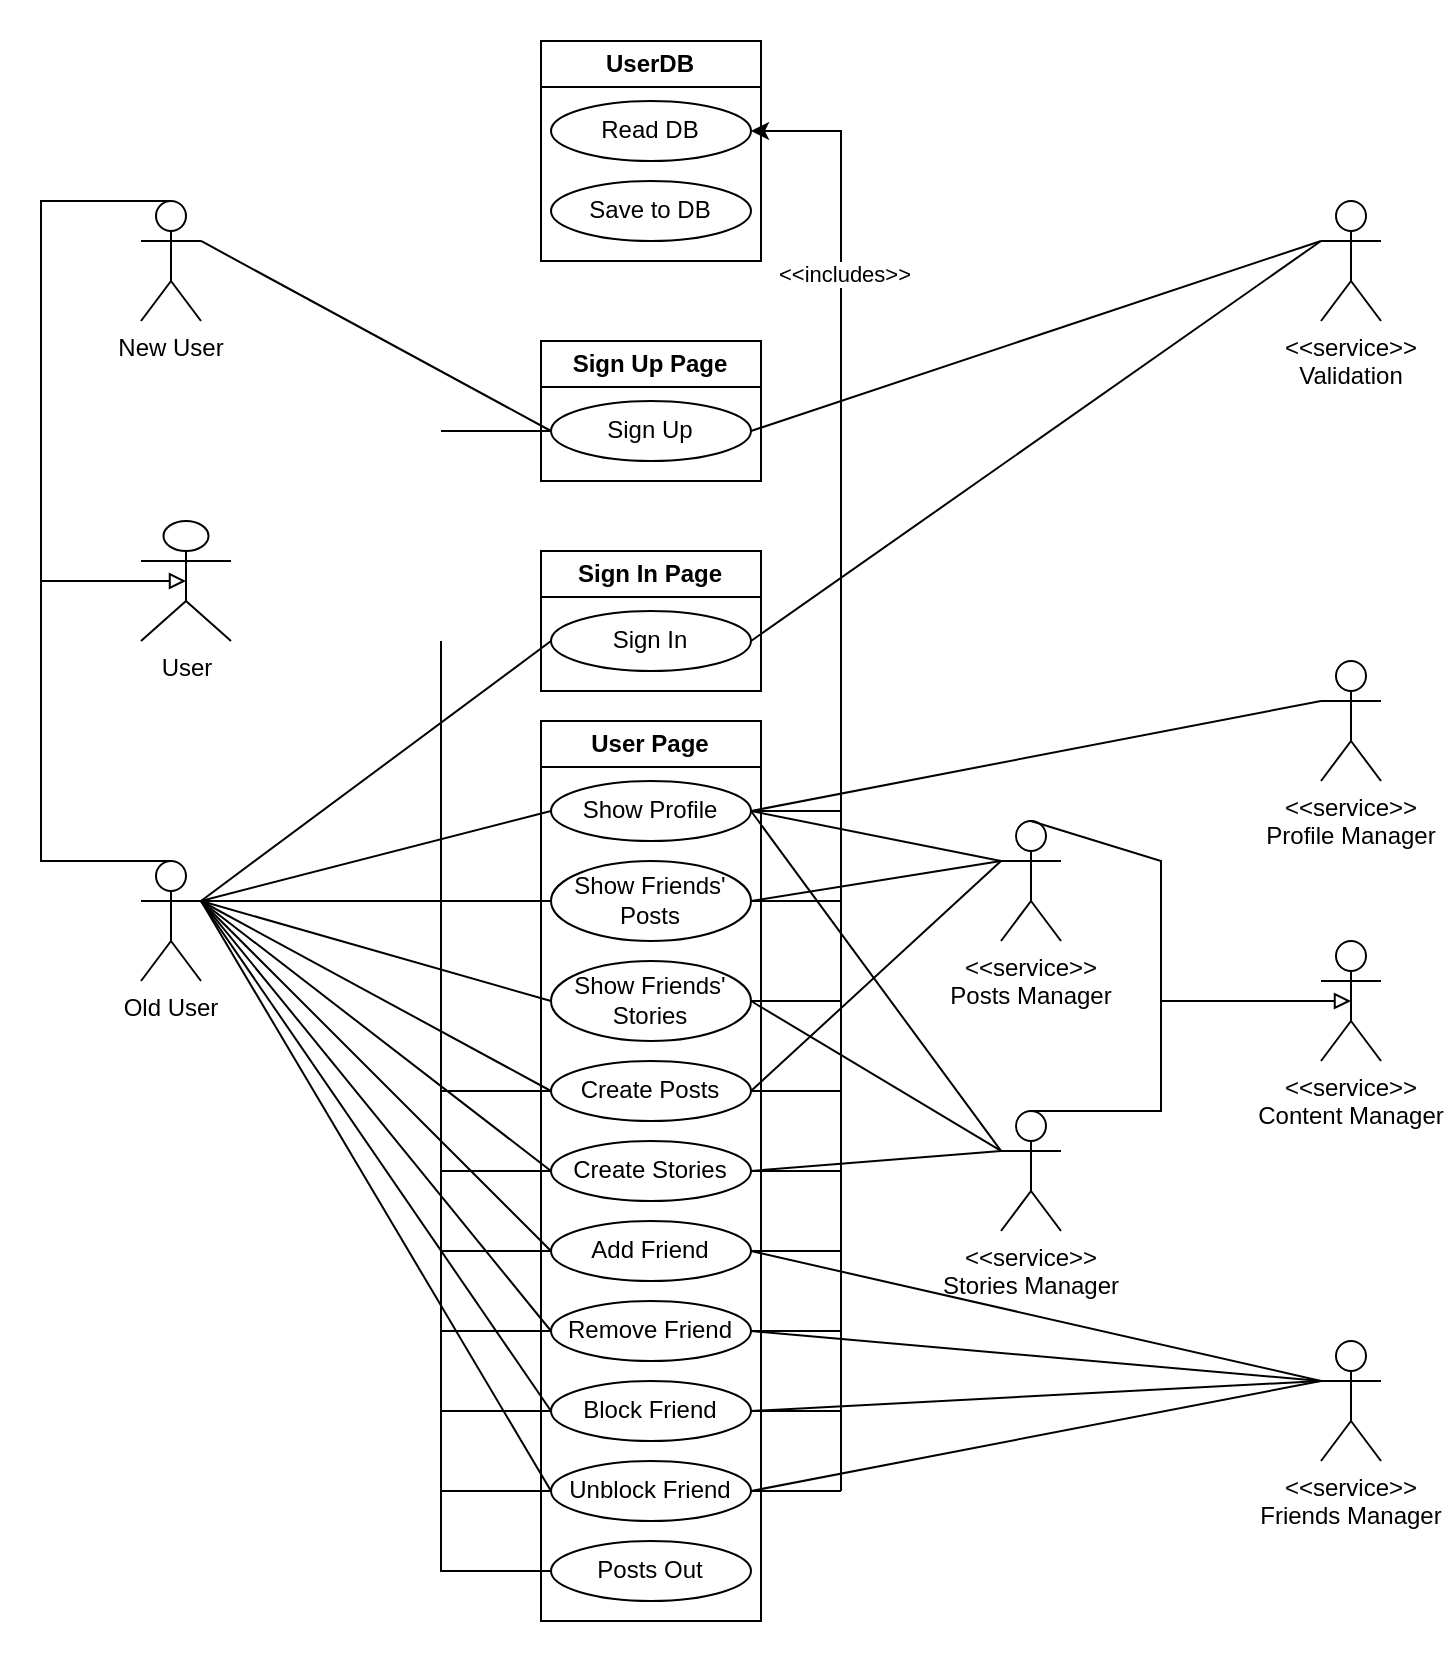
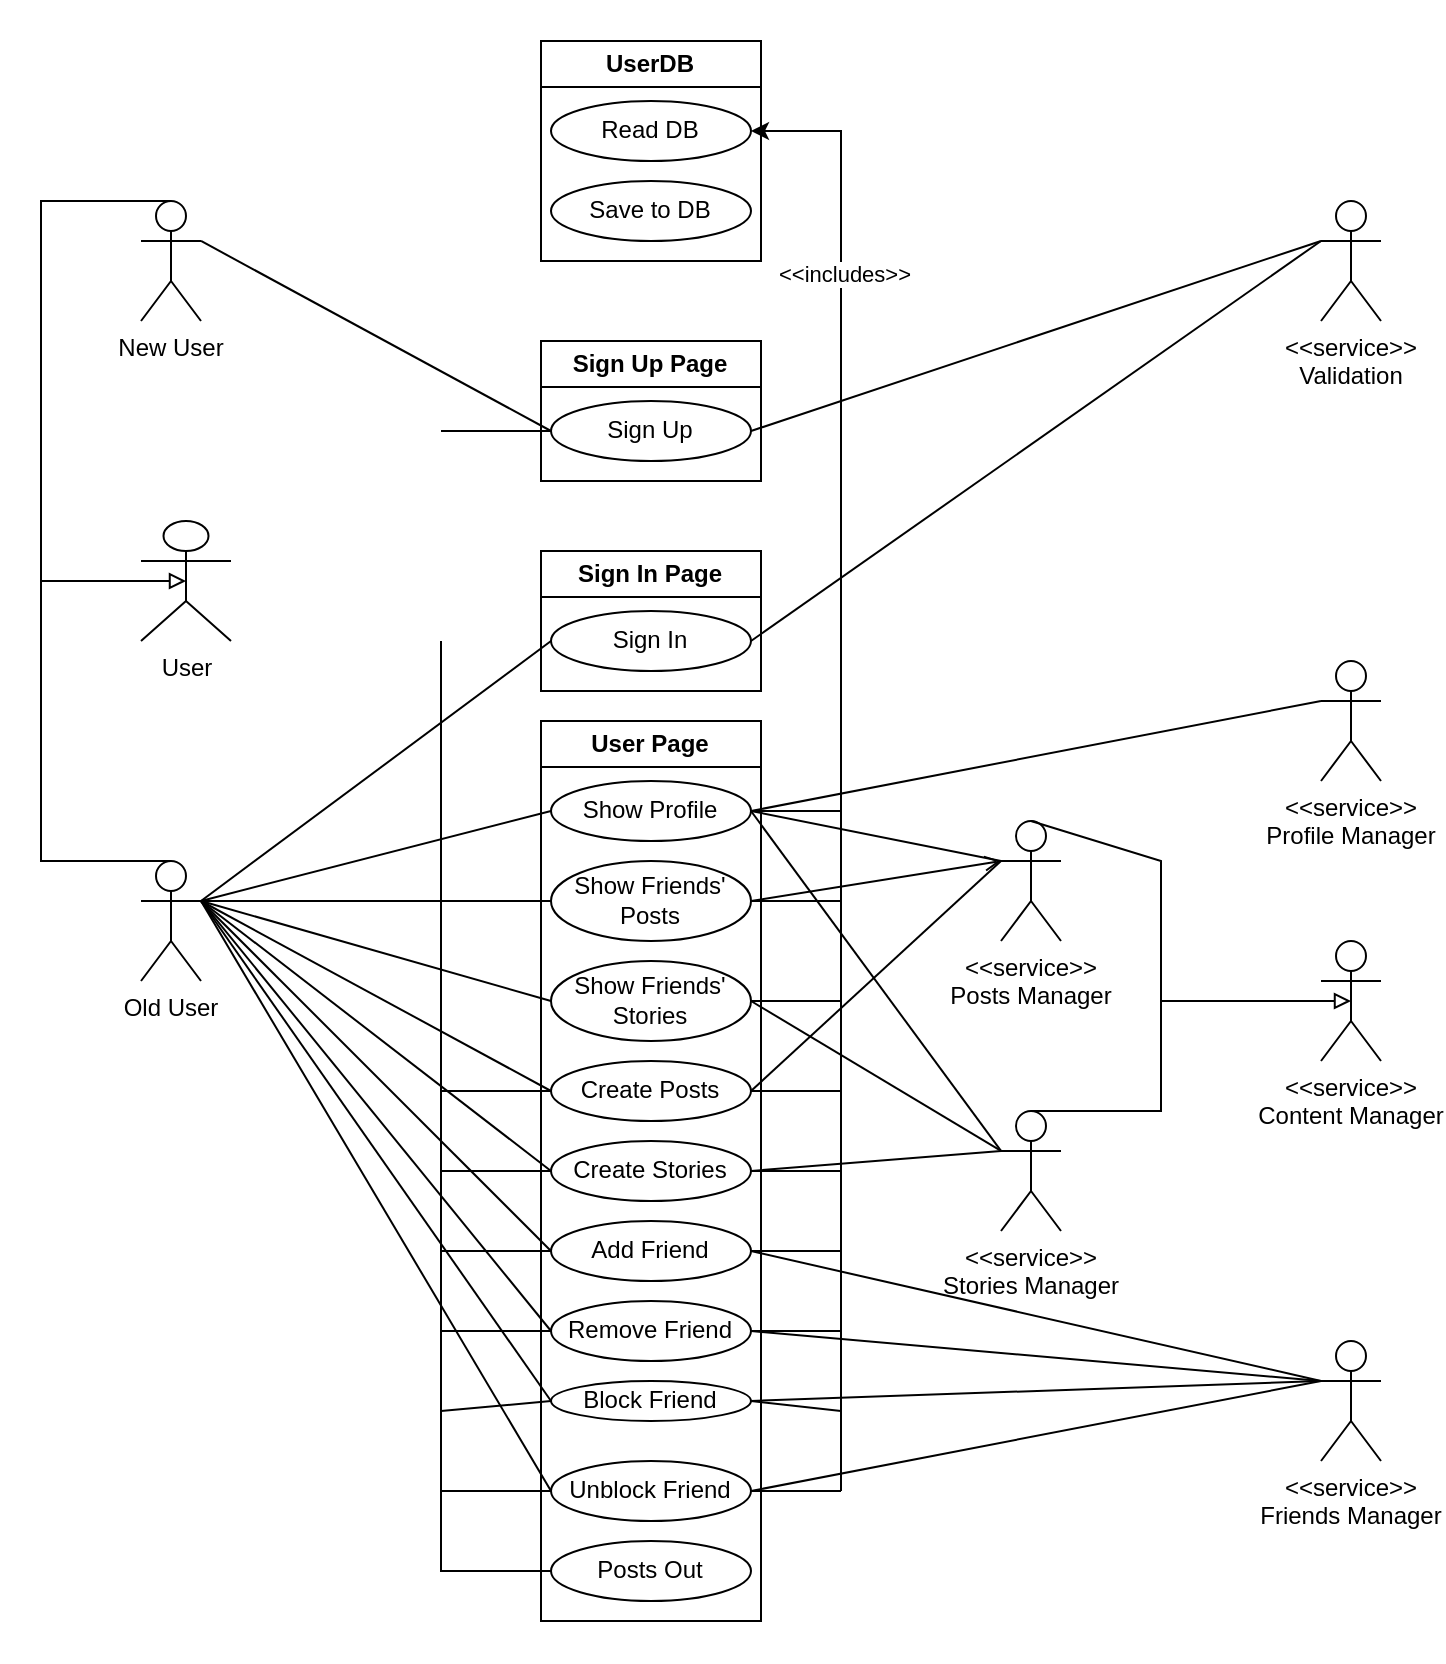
(992, 862) -> (992, 862)
(651, 1411) -> (651, 1401)
